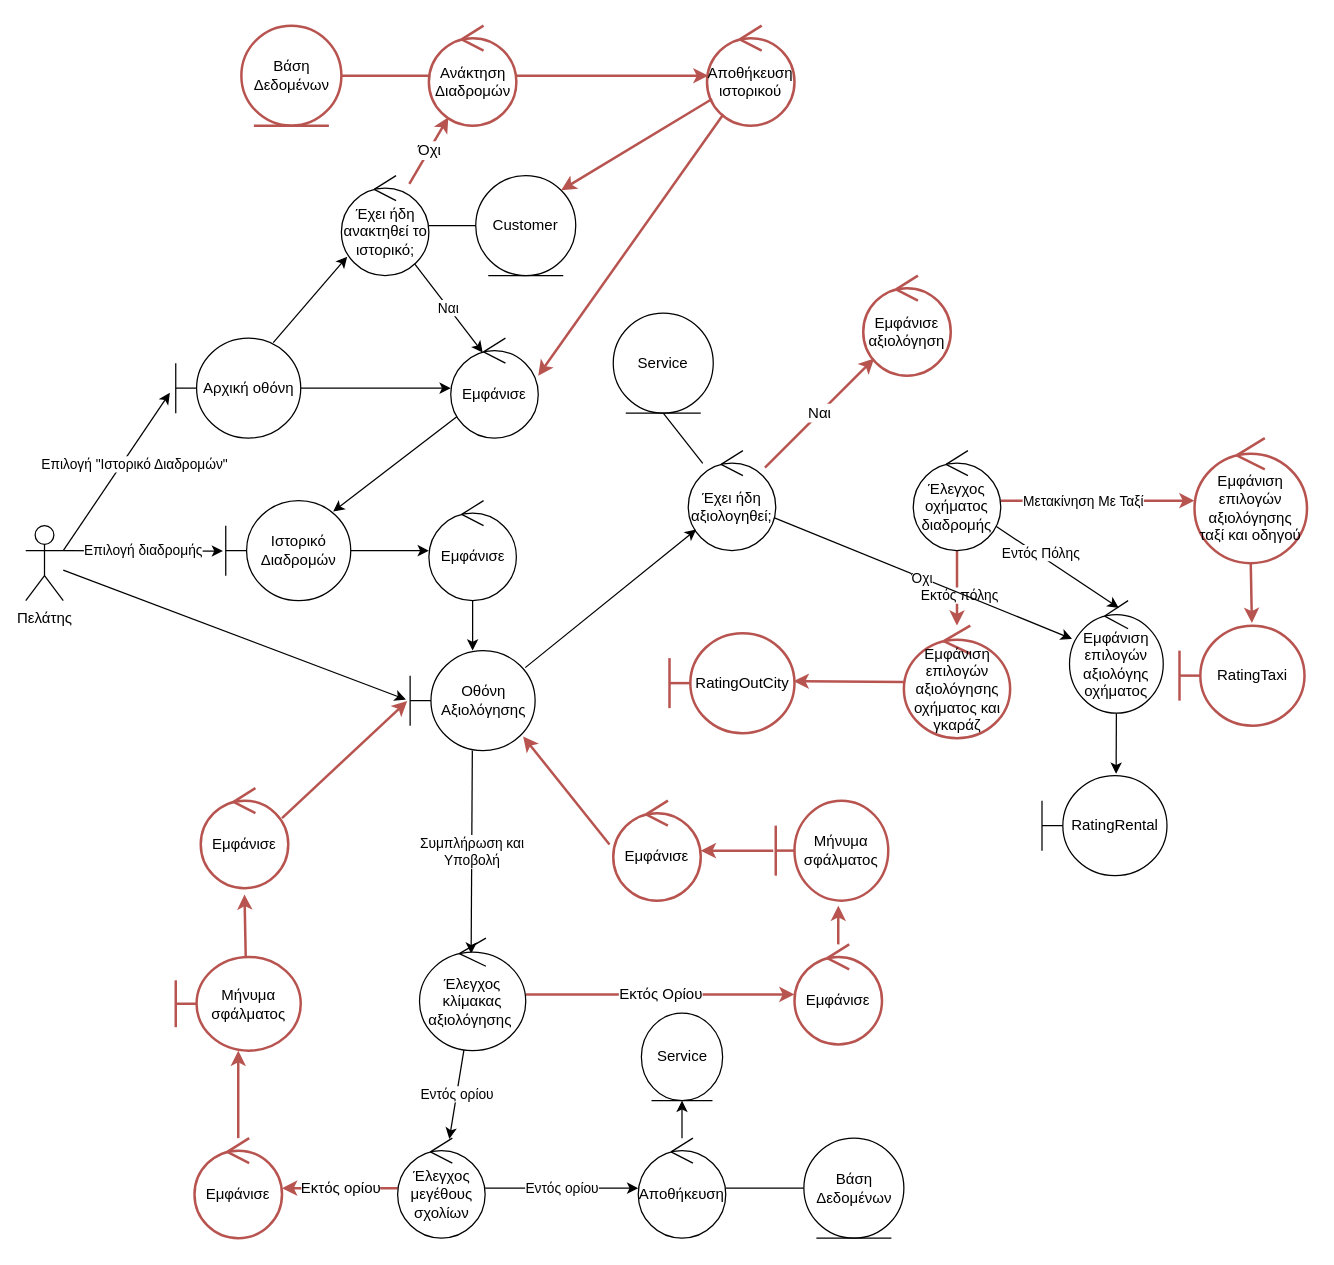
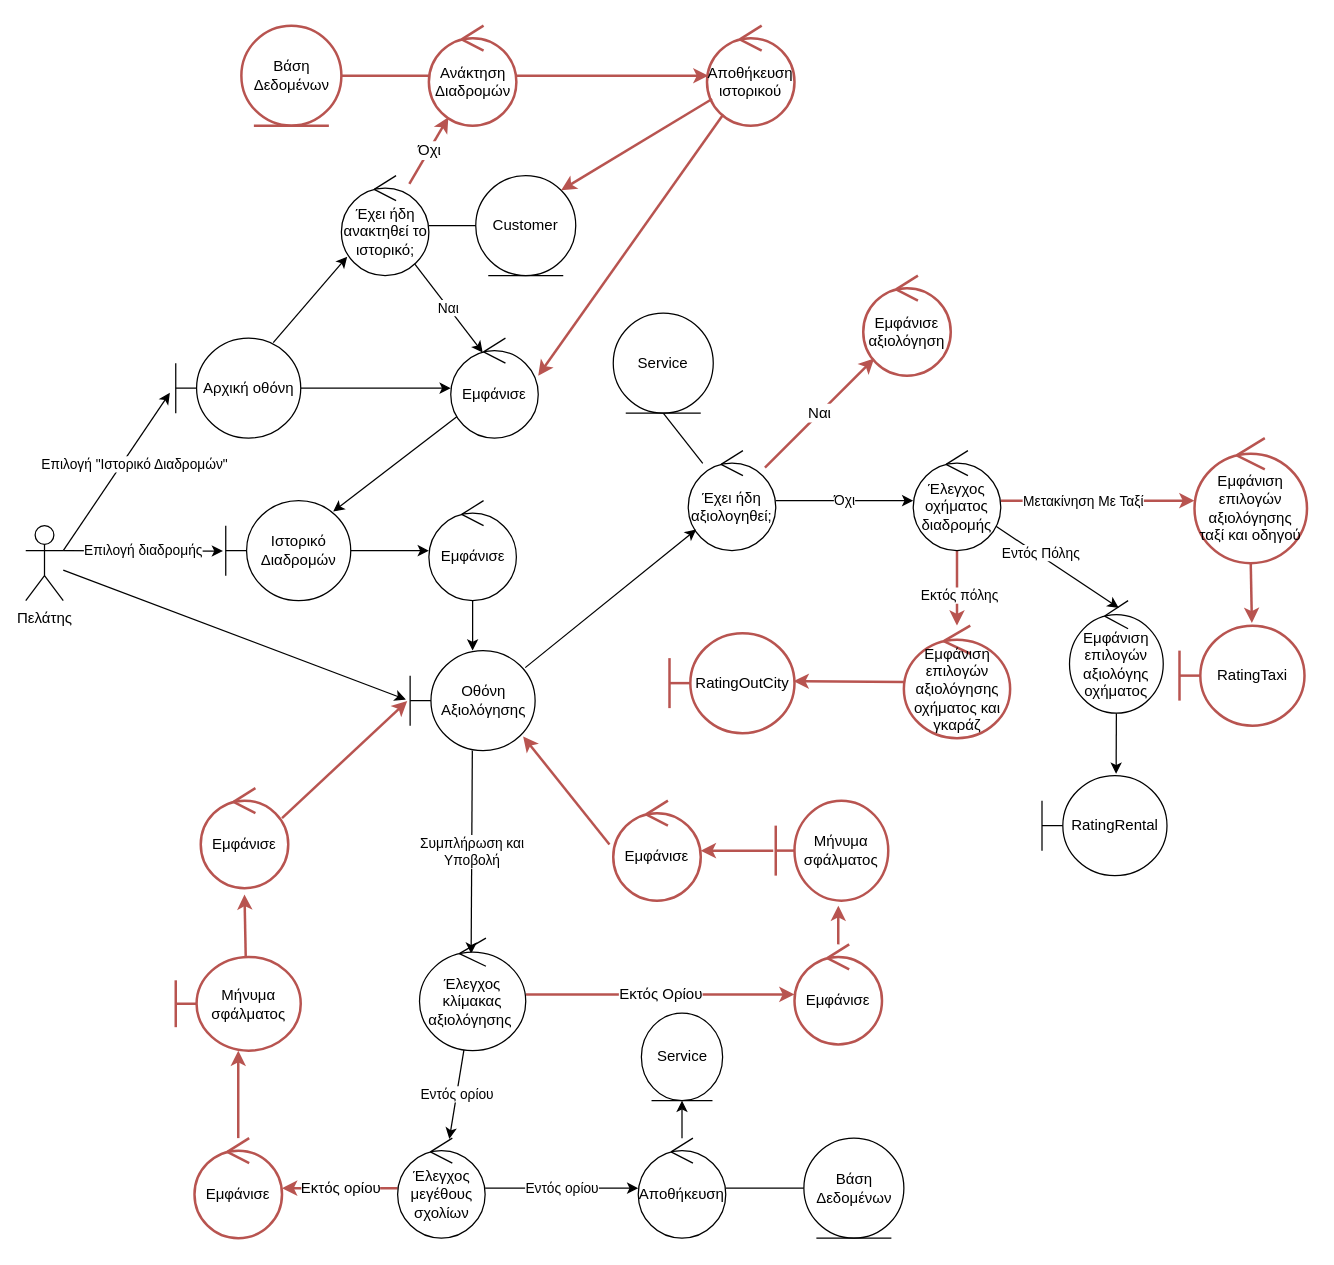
(919, 577) -> (840, 501)
